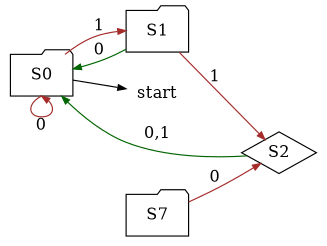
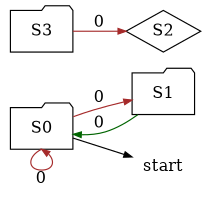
(99, 26) -> (99, 98)
(219, 93) -> none
(151, 150) -> none
(157, 215) -> (42, 31)
